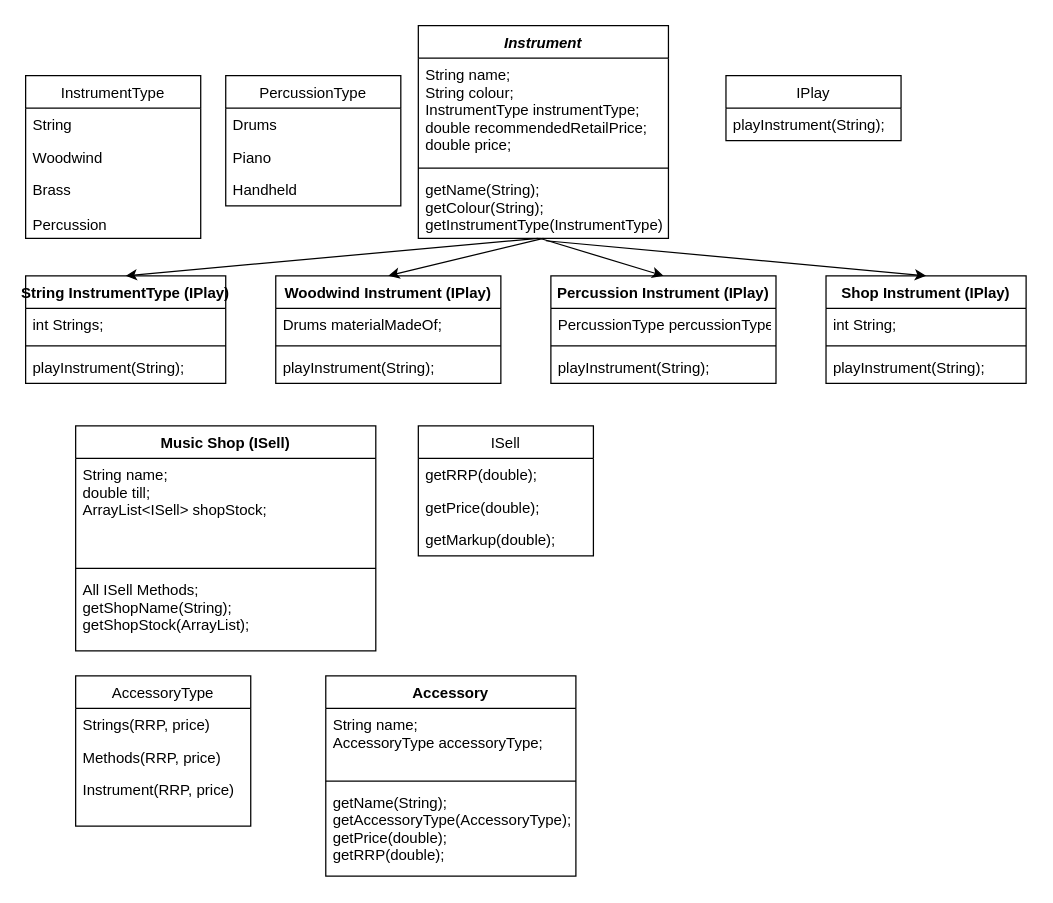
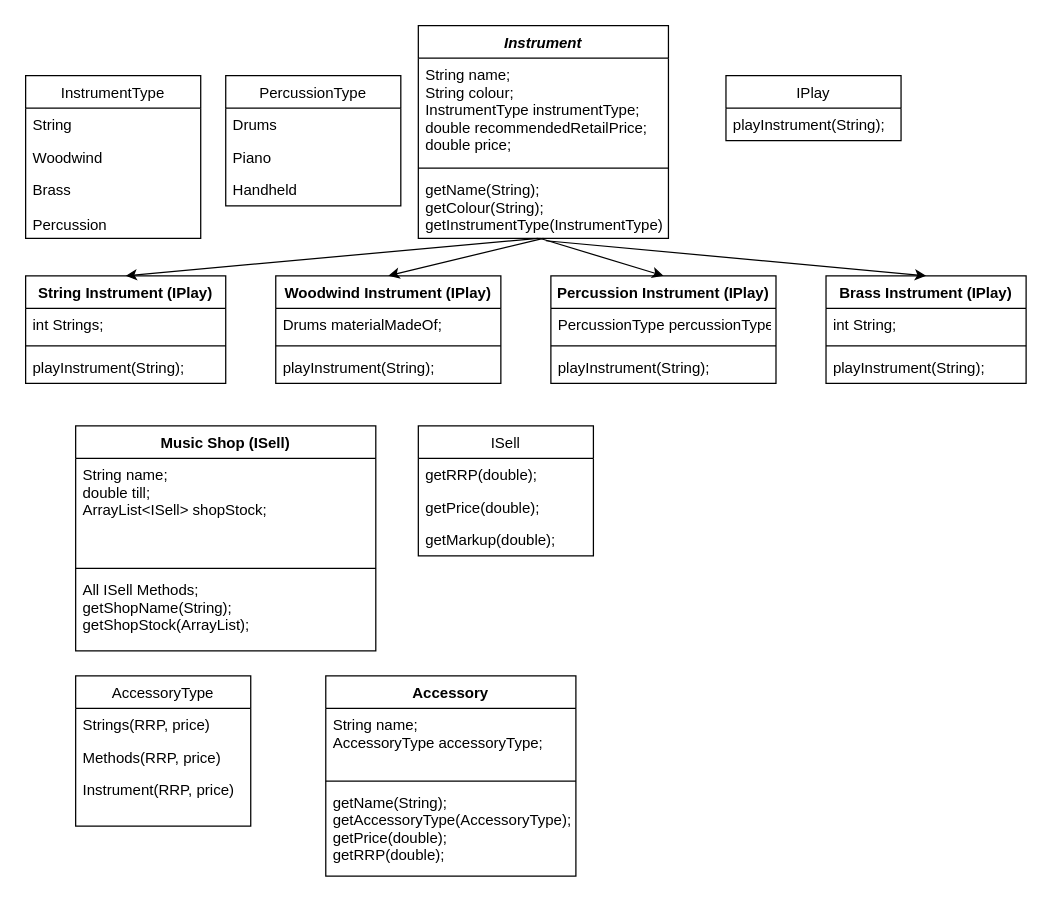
(125, 293) -> (125, 293)
(925, 293) -> (925, 293)
